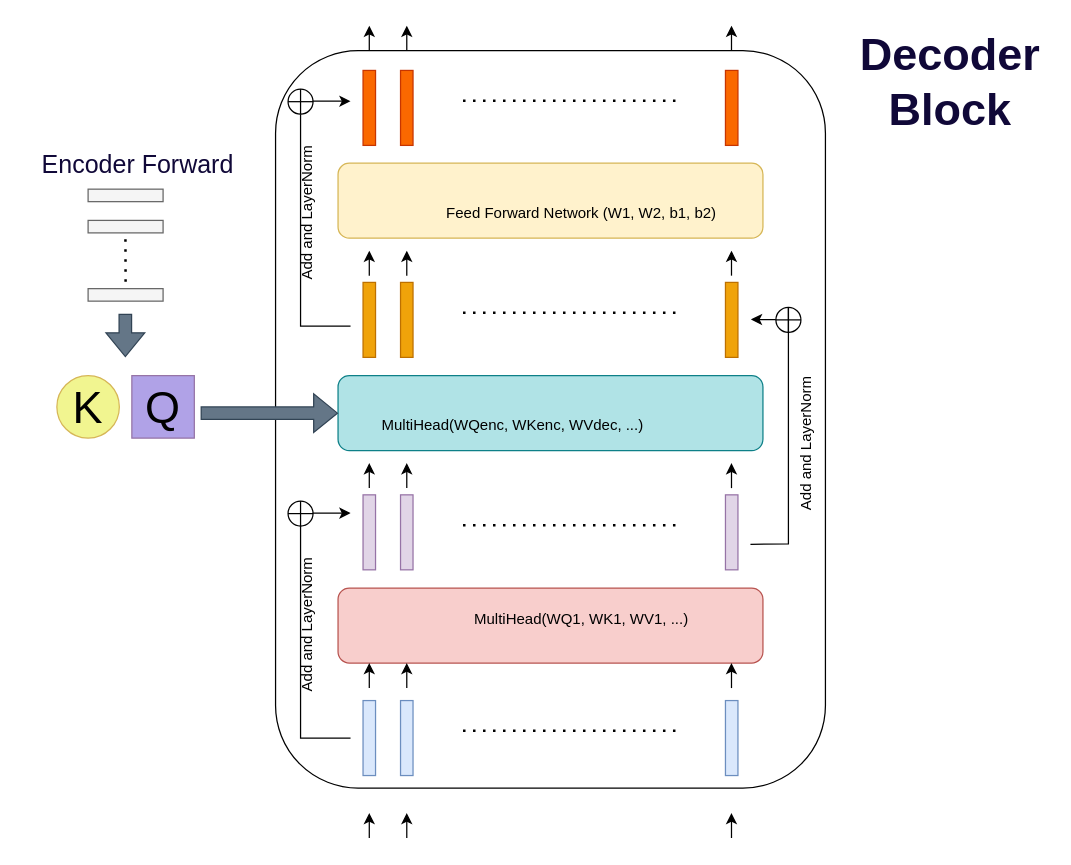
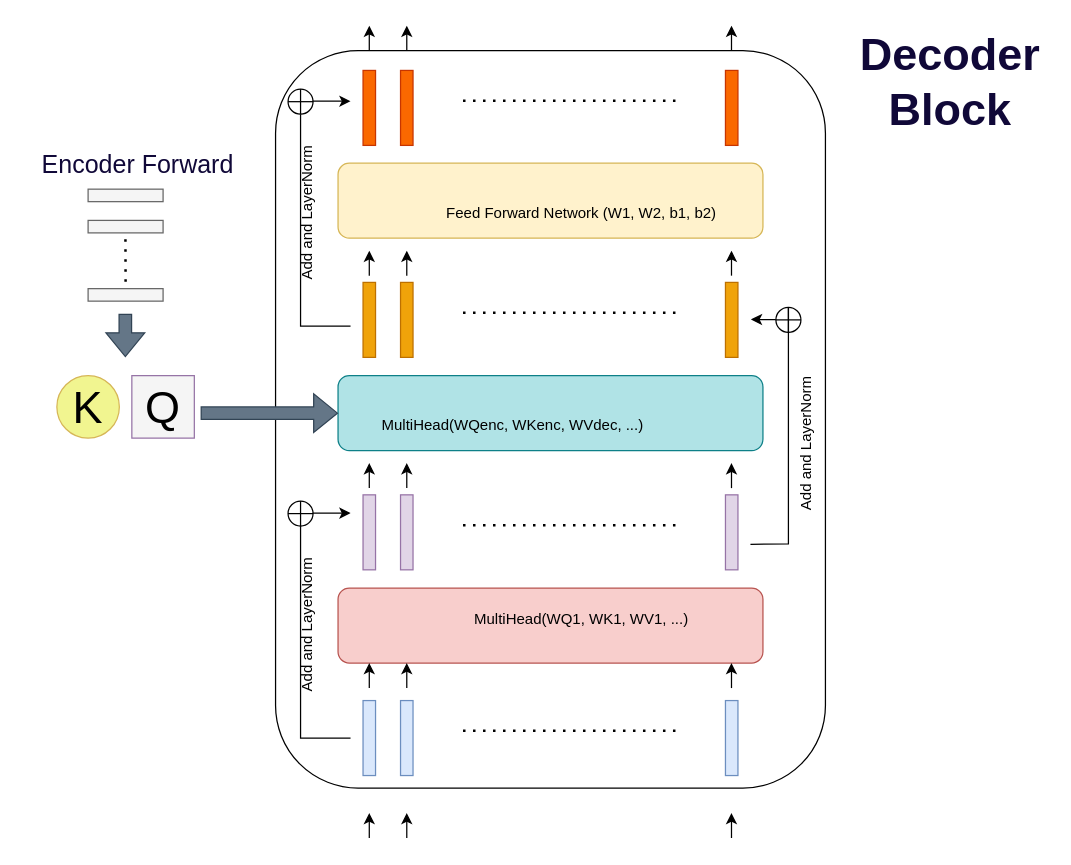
(163, 407) -> (163, 407)
